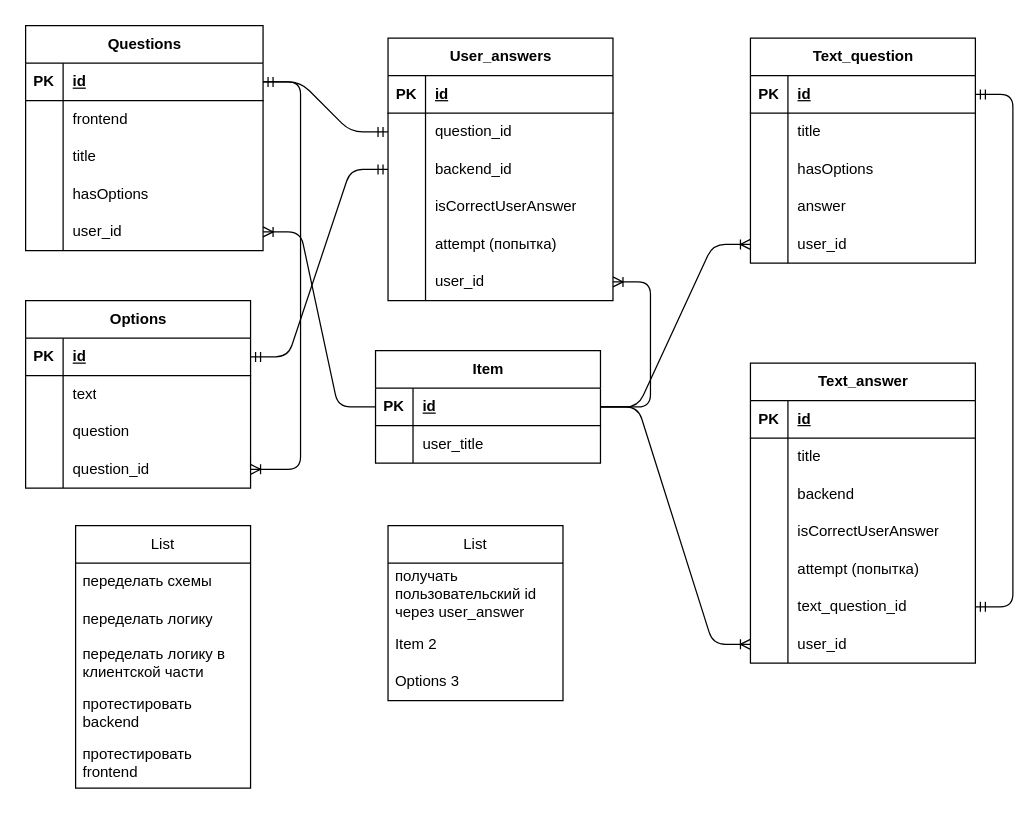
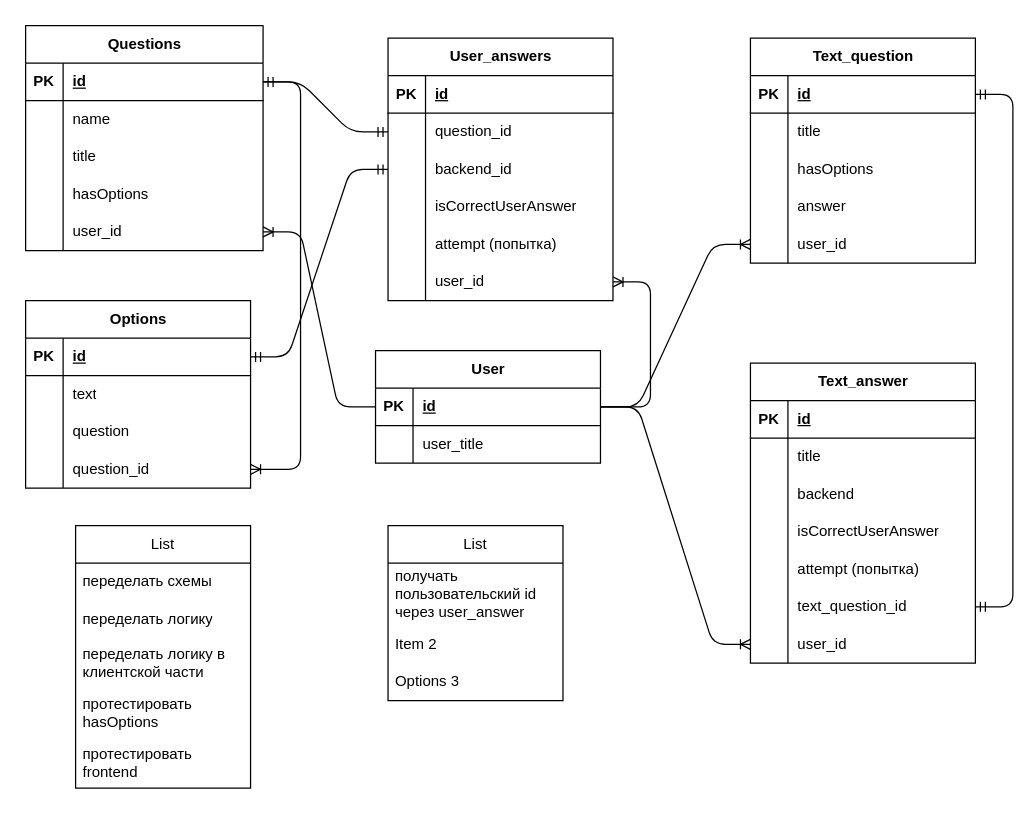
(107, 119) -> (90, 119)
(489, 369) -> (489, 369)
(164, 713) -> (164, 713)
